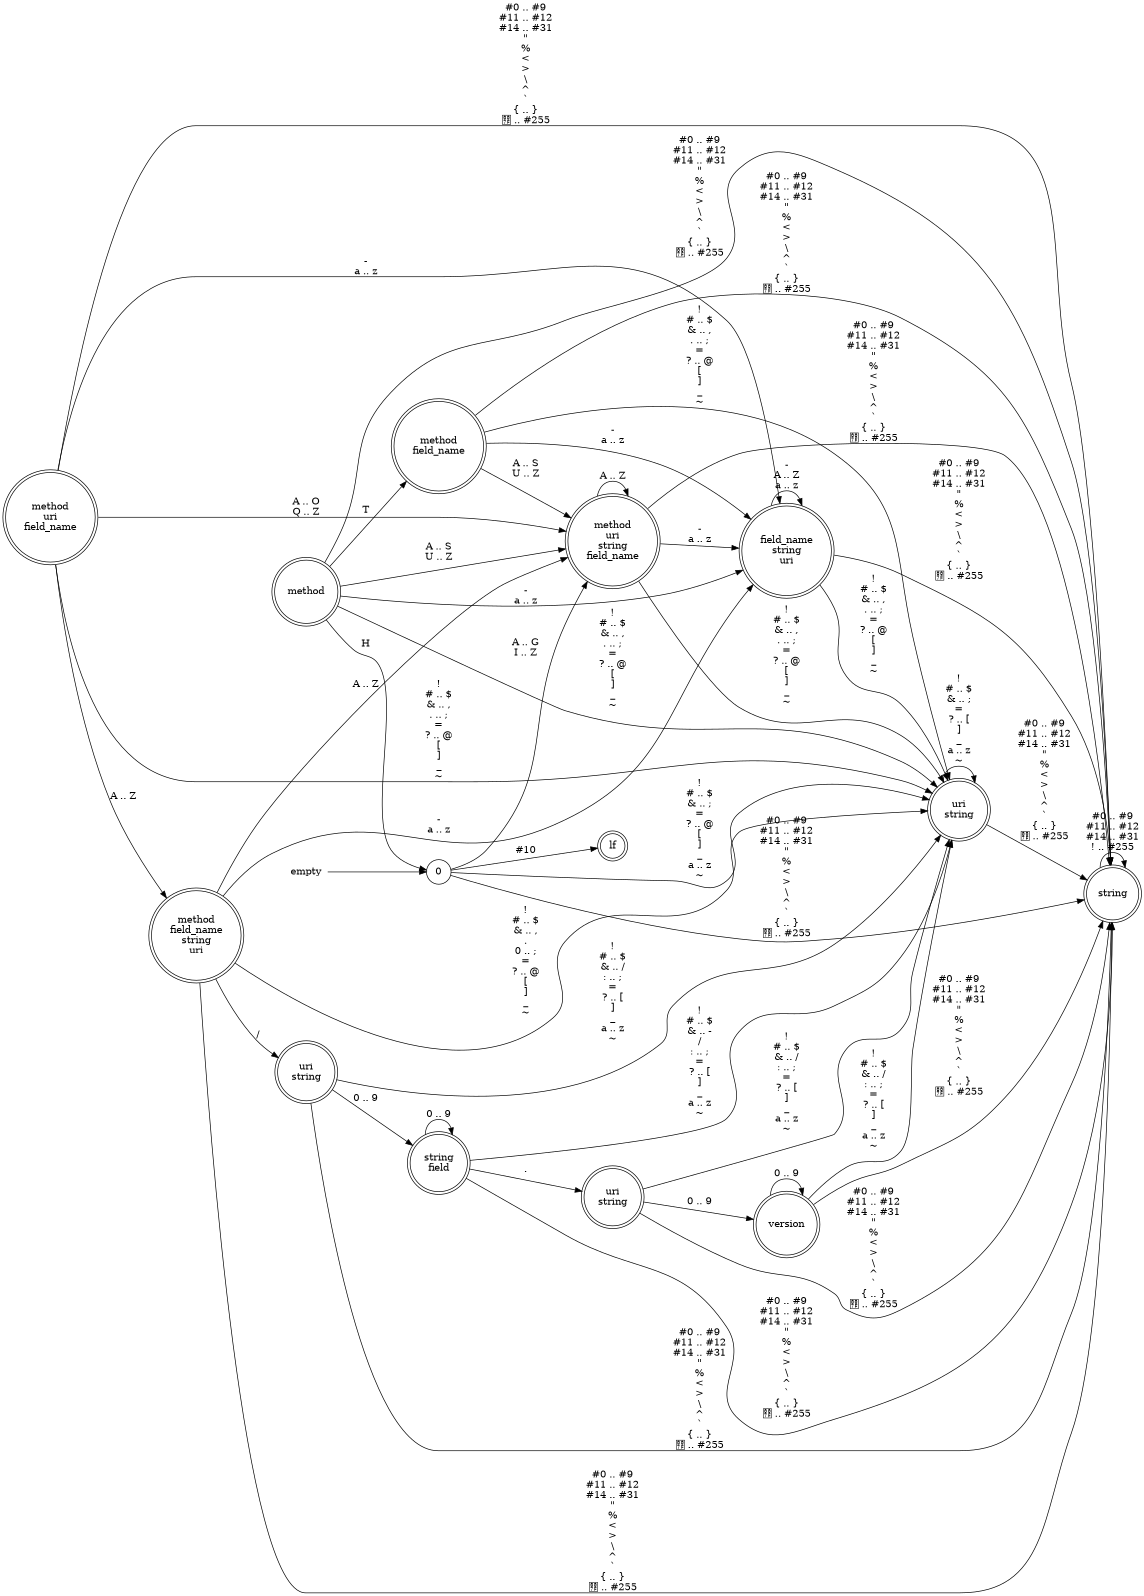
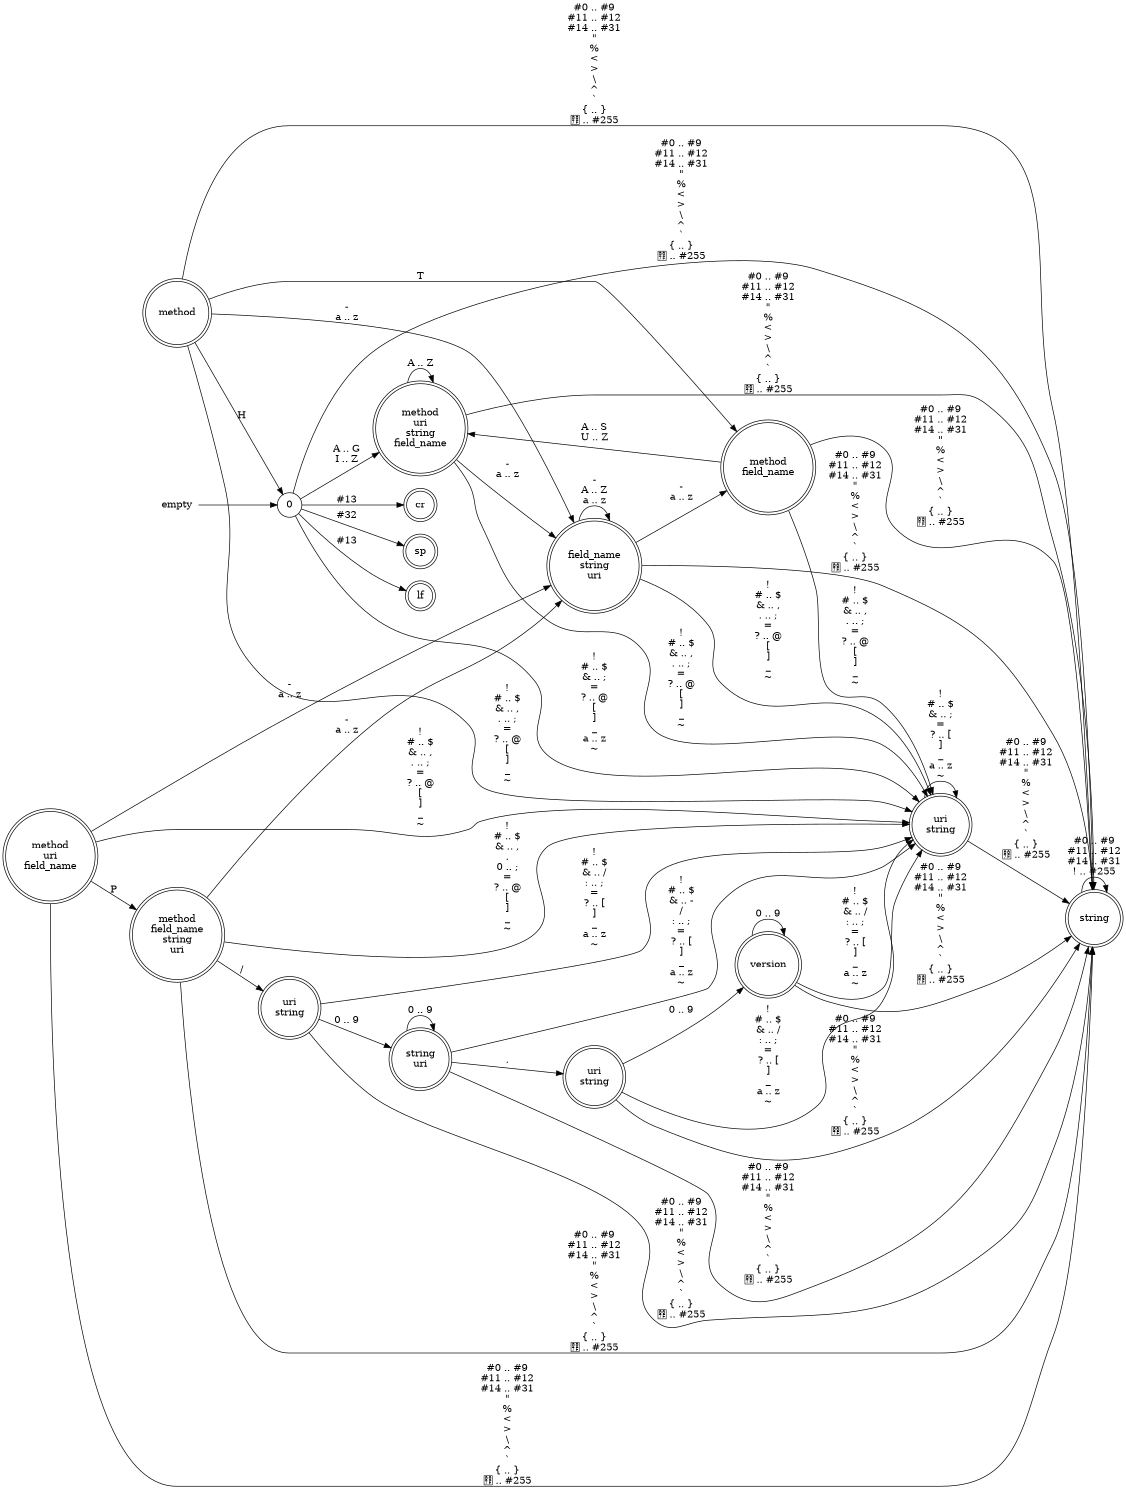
(623, 454) -> (678, 518)
none -> (420, 505)
(329, 517) -> none
none -> (420, 551)
(449, 568) -> none
(366, 701) -> none
(123, 796) -> (114, 890)
(526, 850) -> (347, 541)
(439, 1163) -> (420, 1059)
